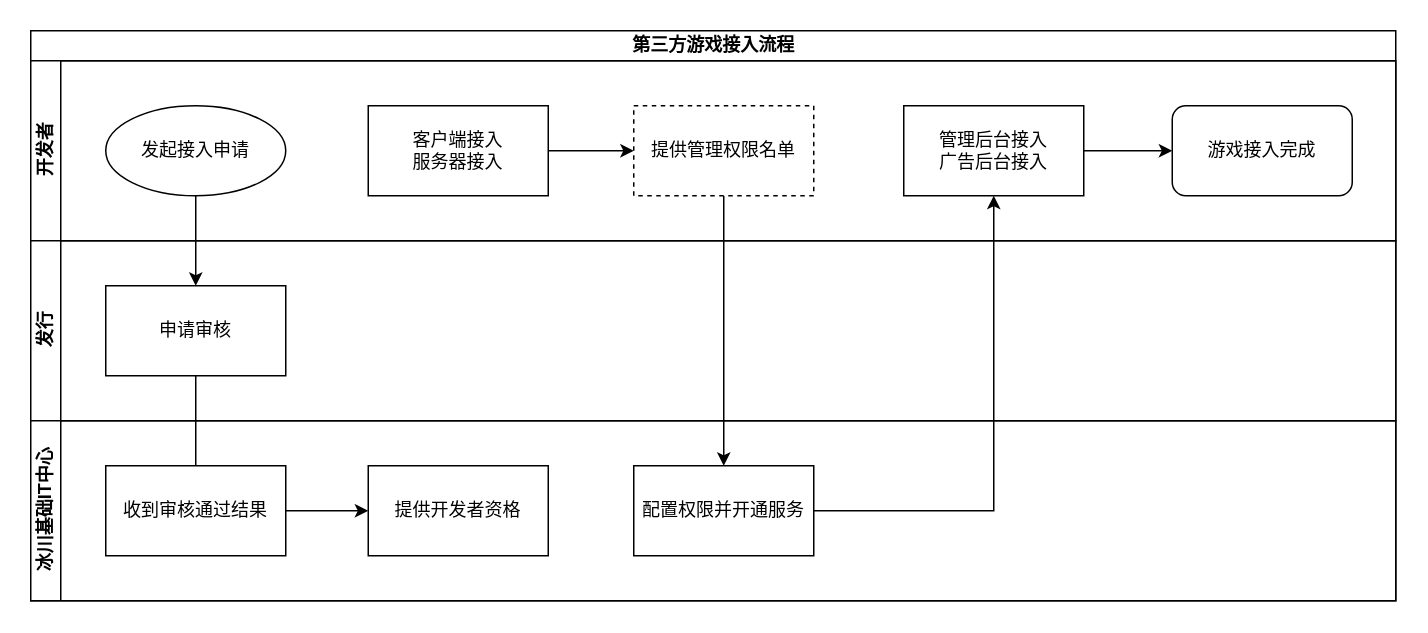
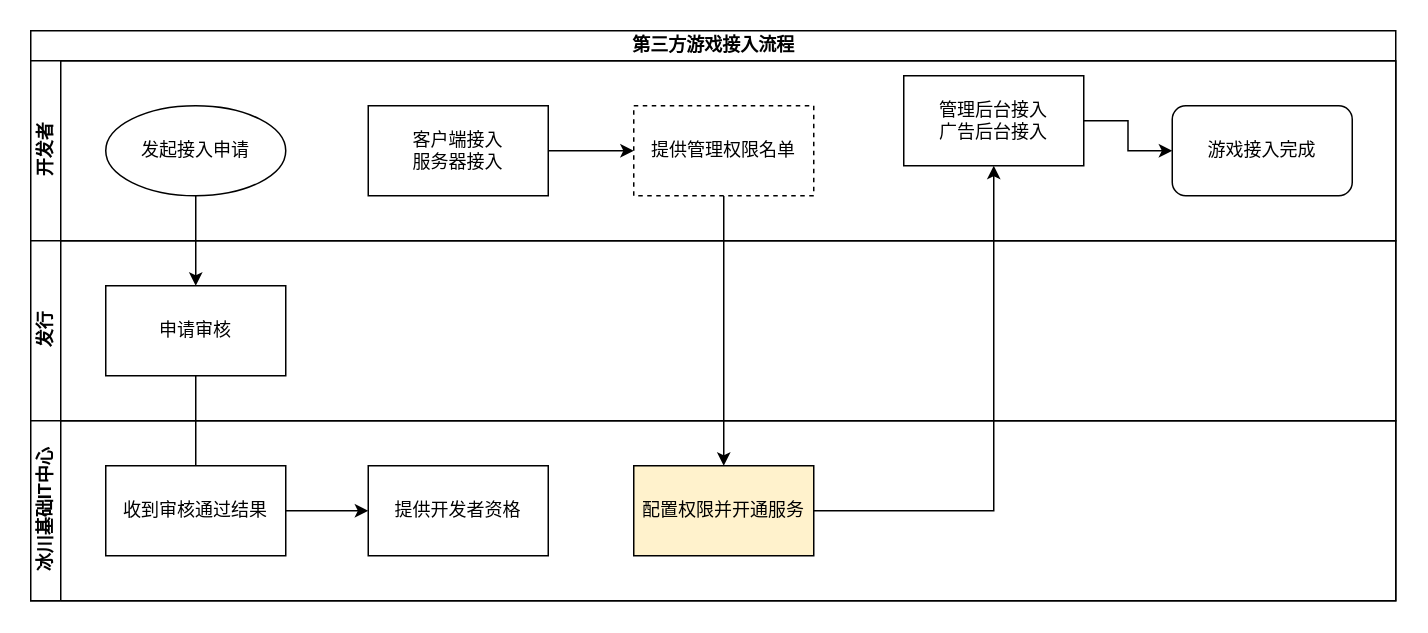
(994, 151) -> (994, 121)
(724, 511) -> (724, 511)
